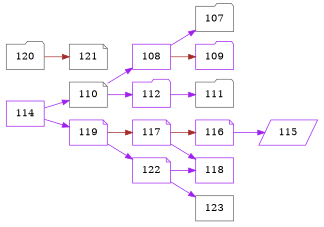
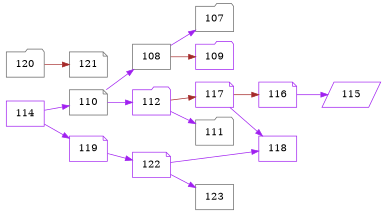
(152, 57) -> (152, 57)
(117, 133) -> (180, 99)
